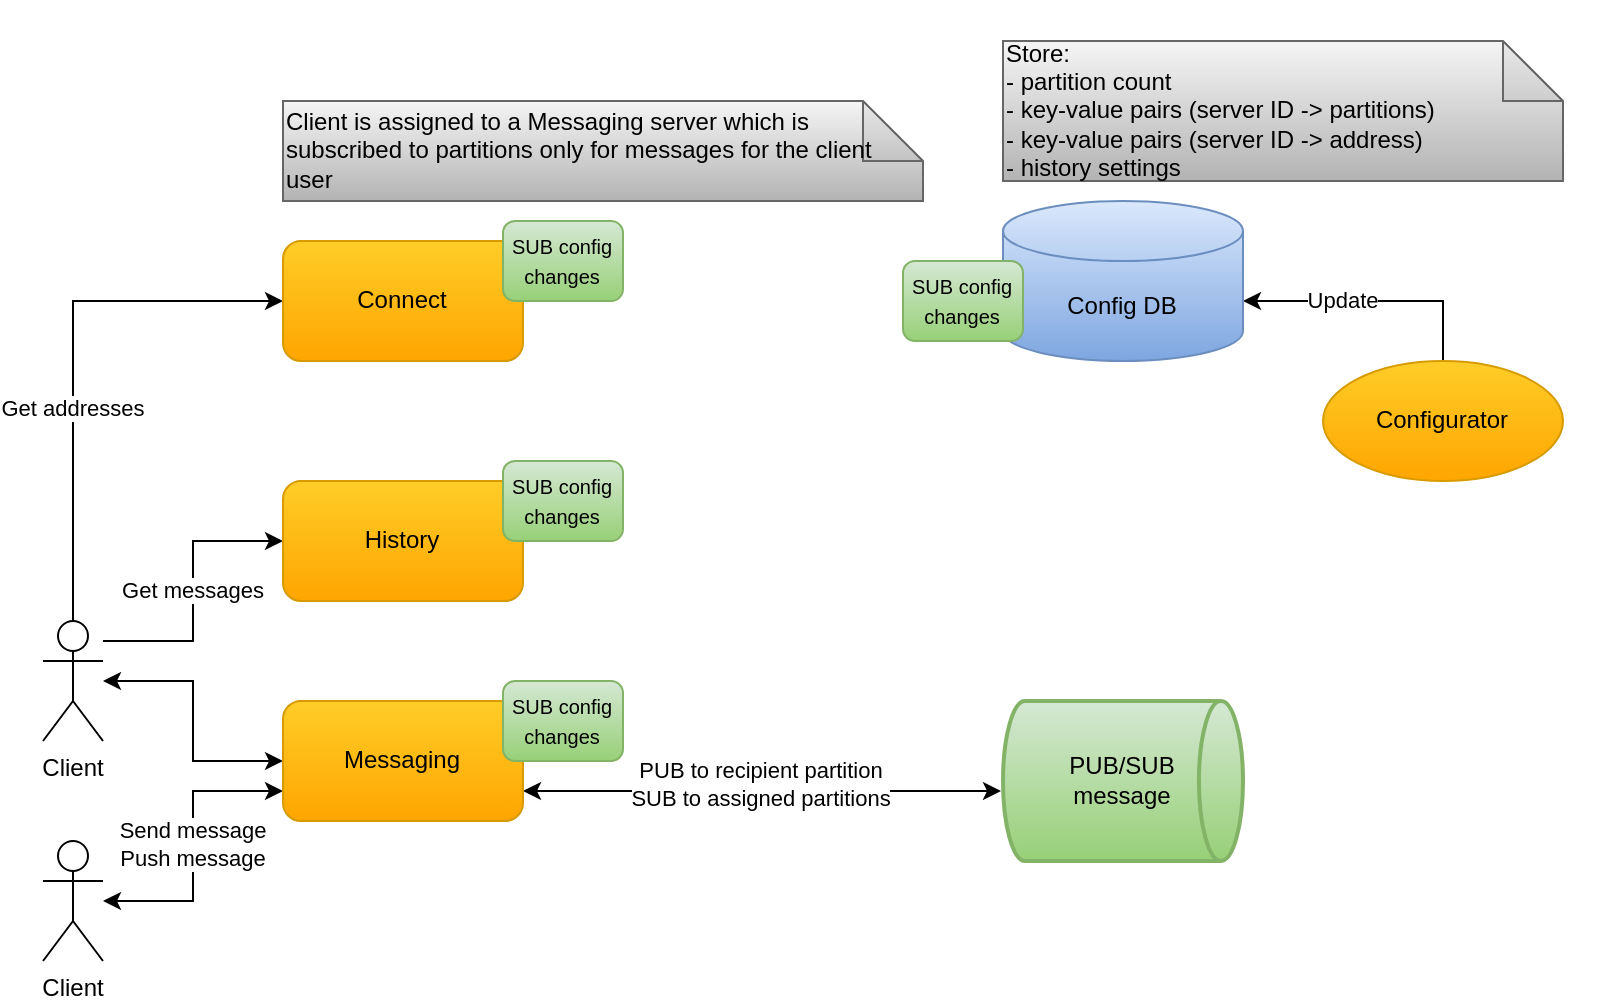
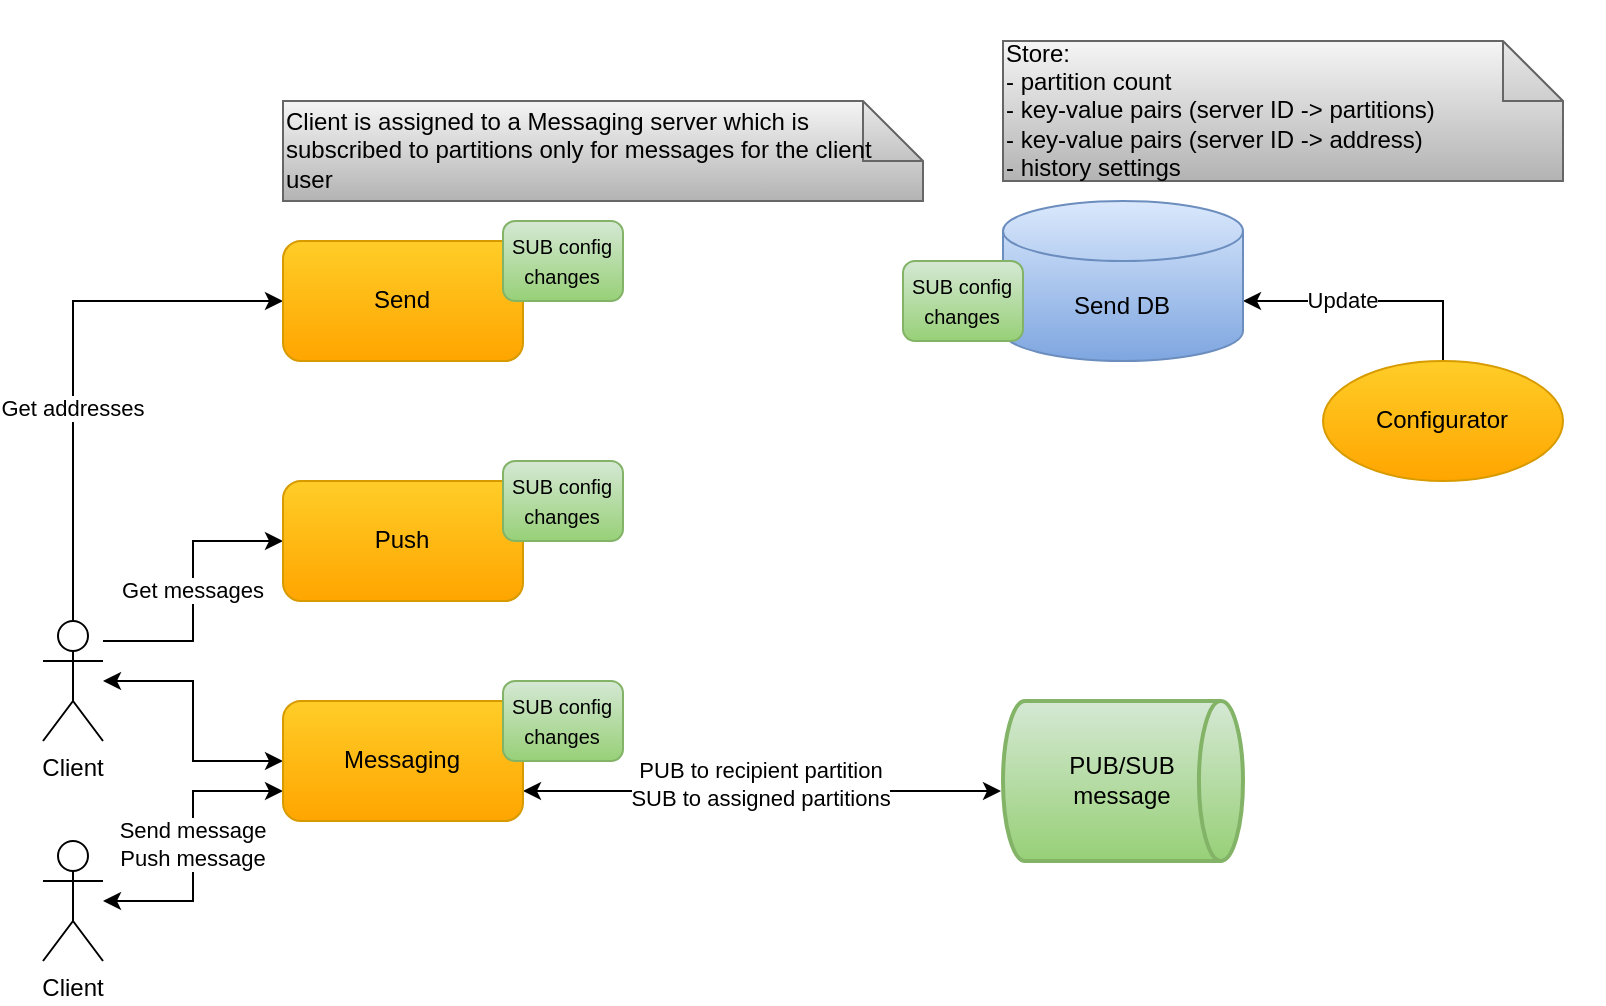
(403, 301) -> (403, 301)
(1123, 307) -> (1123, 307)
(403, 541) -> (403, 541)
